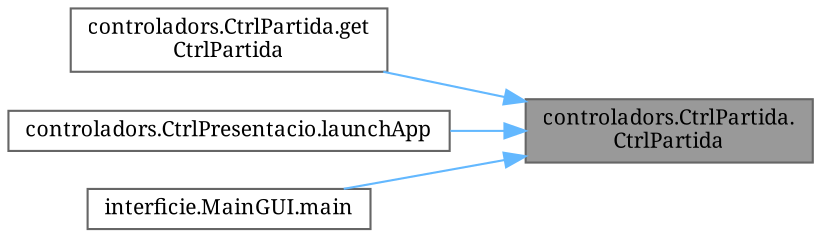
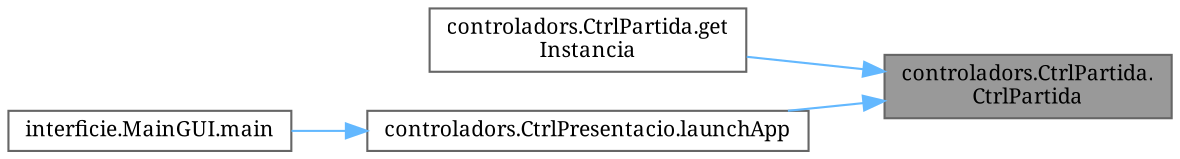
(229, 40) -> (588, 40)
(424, 174) -> (318, 131)
